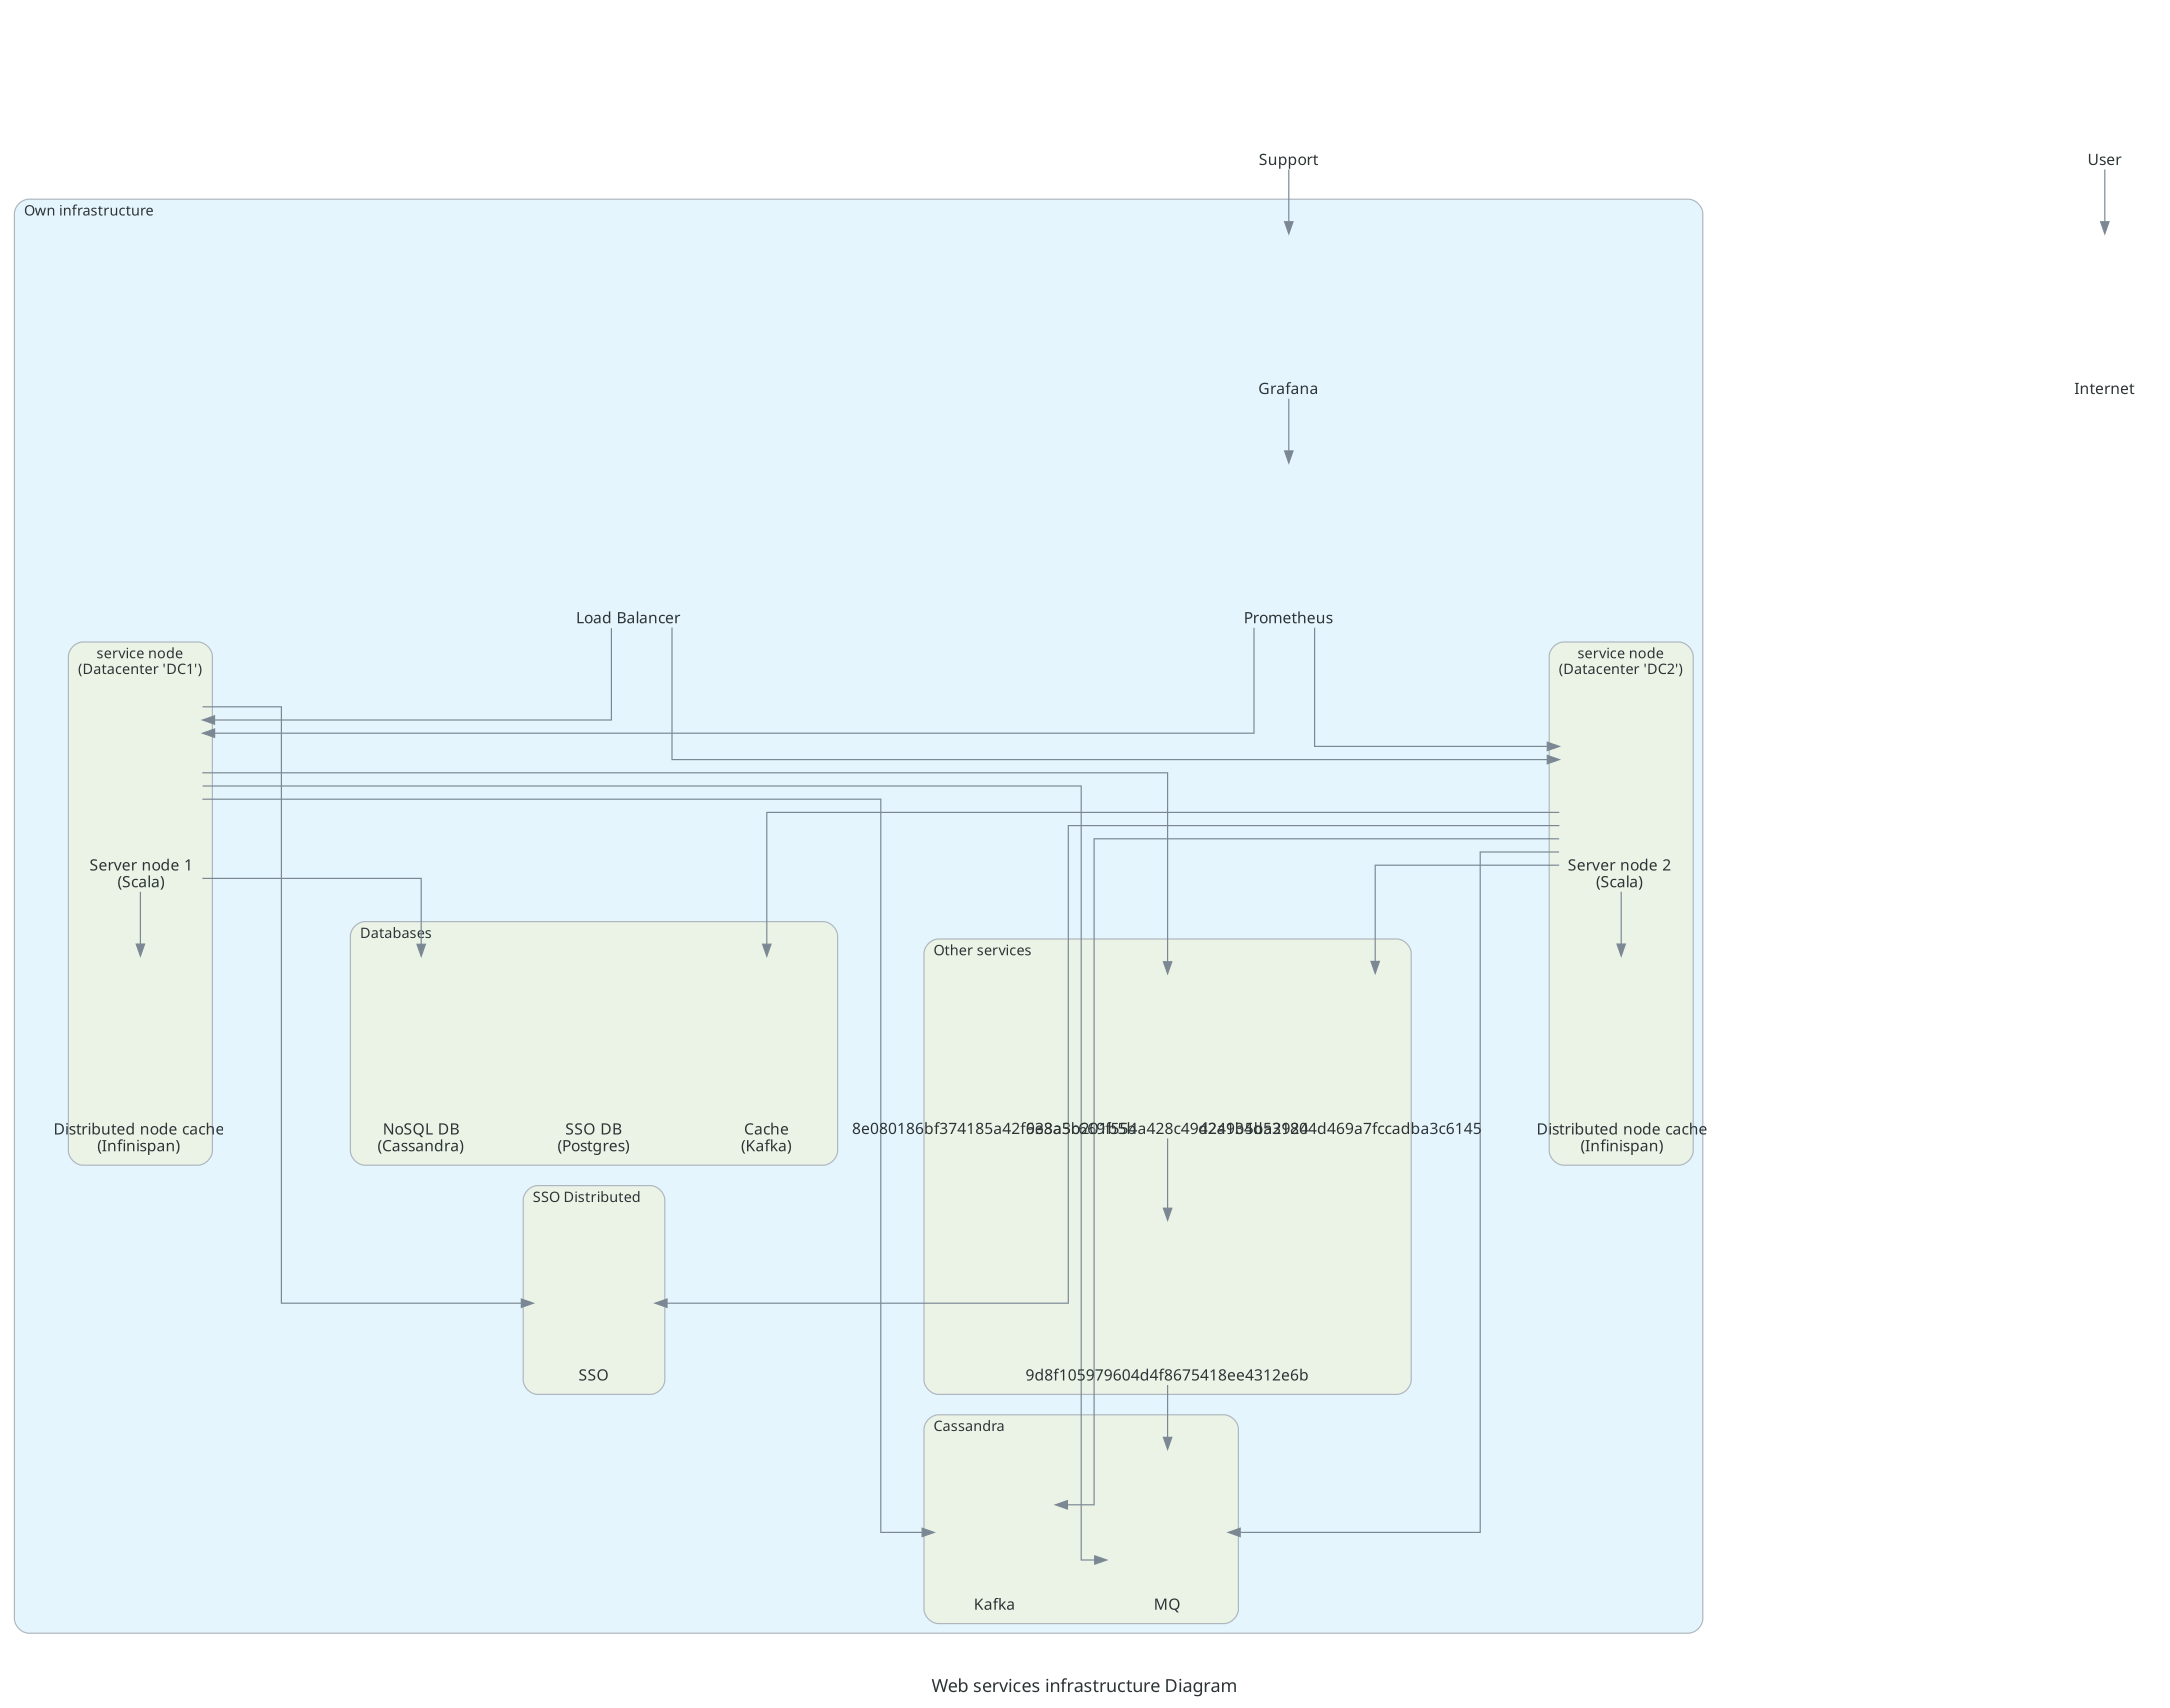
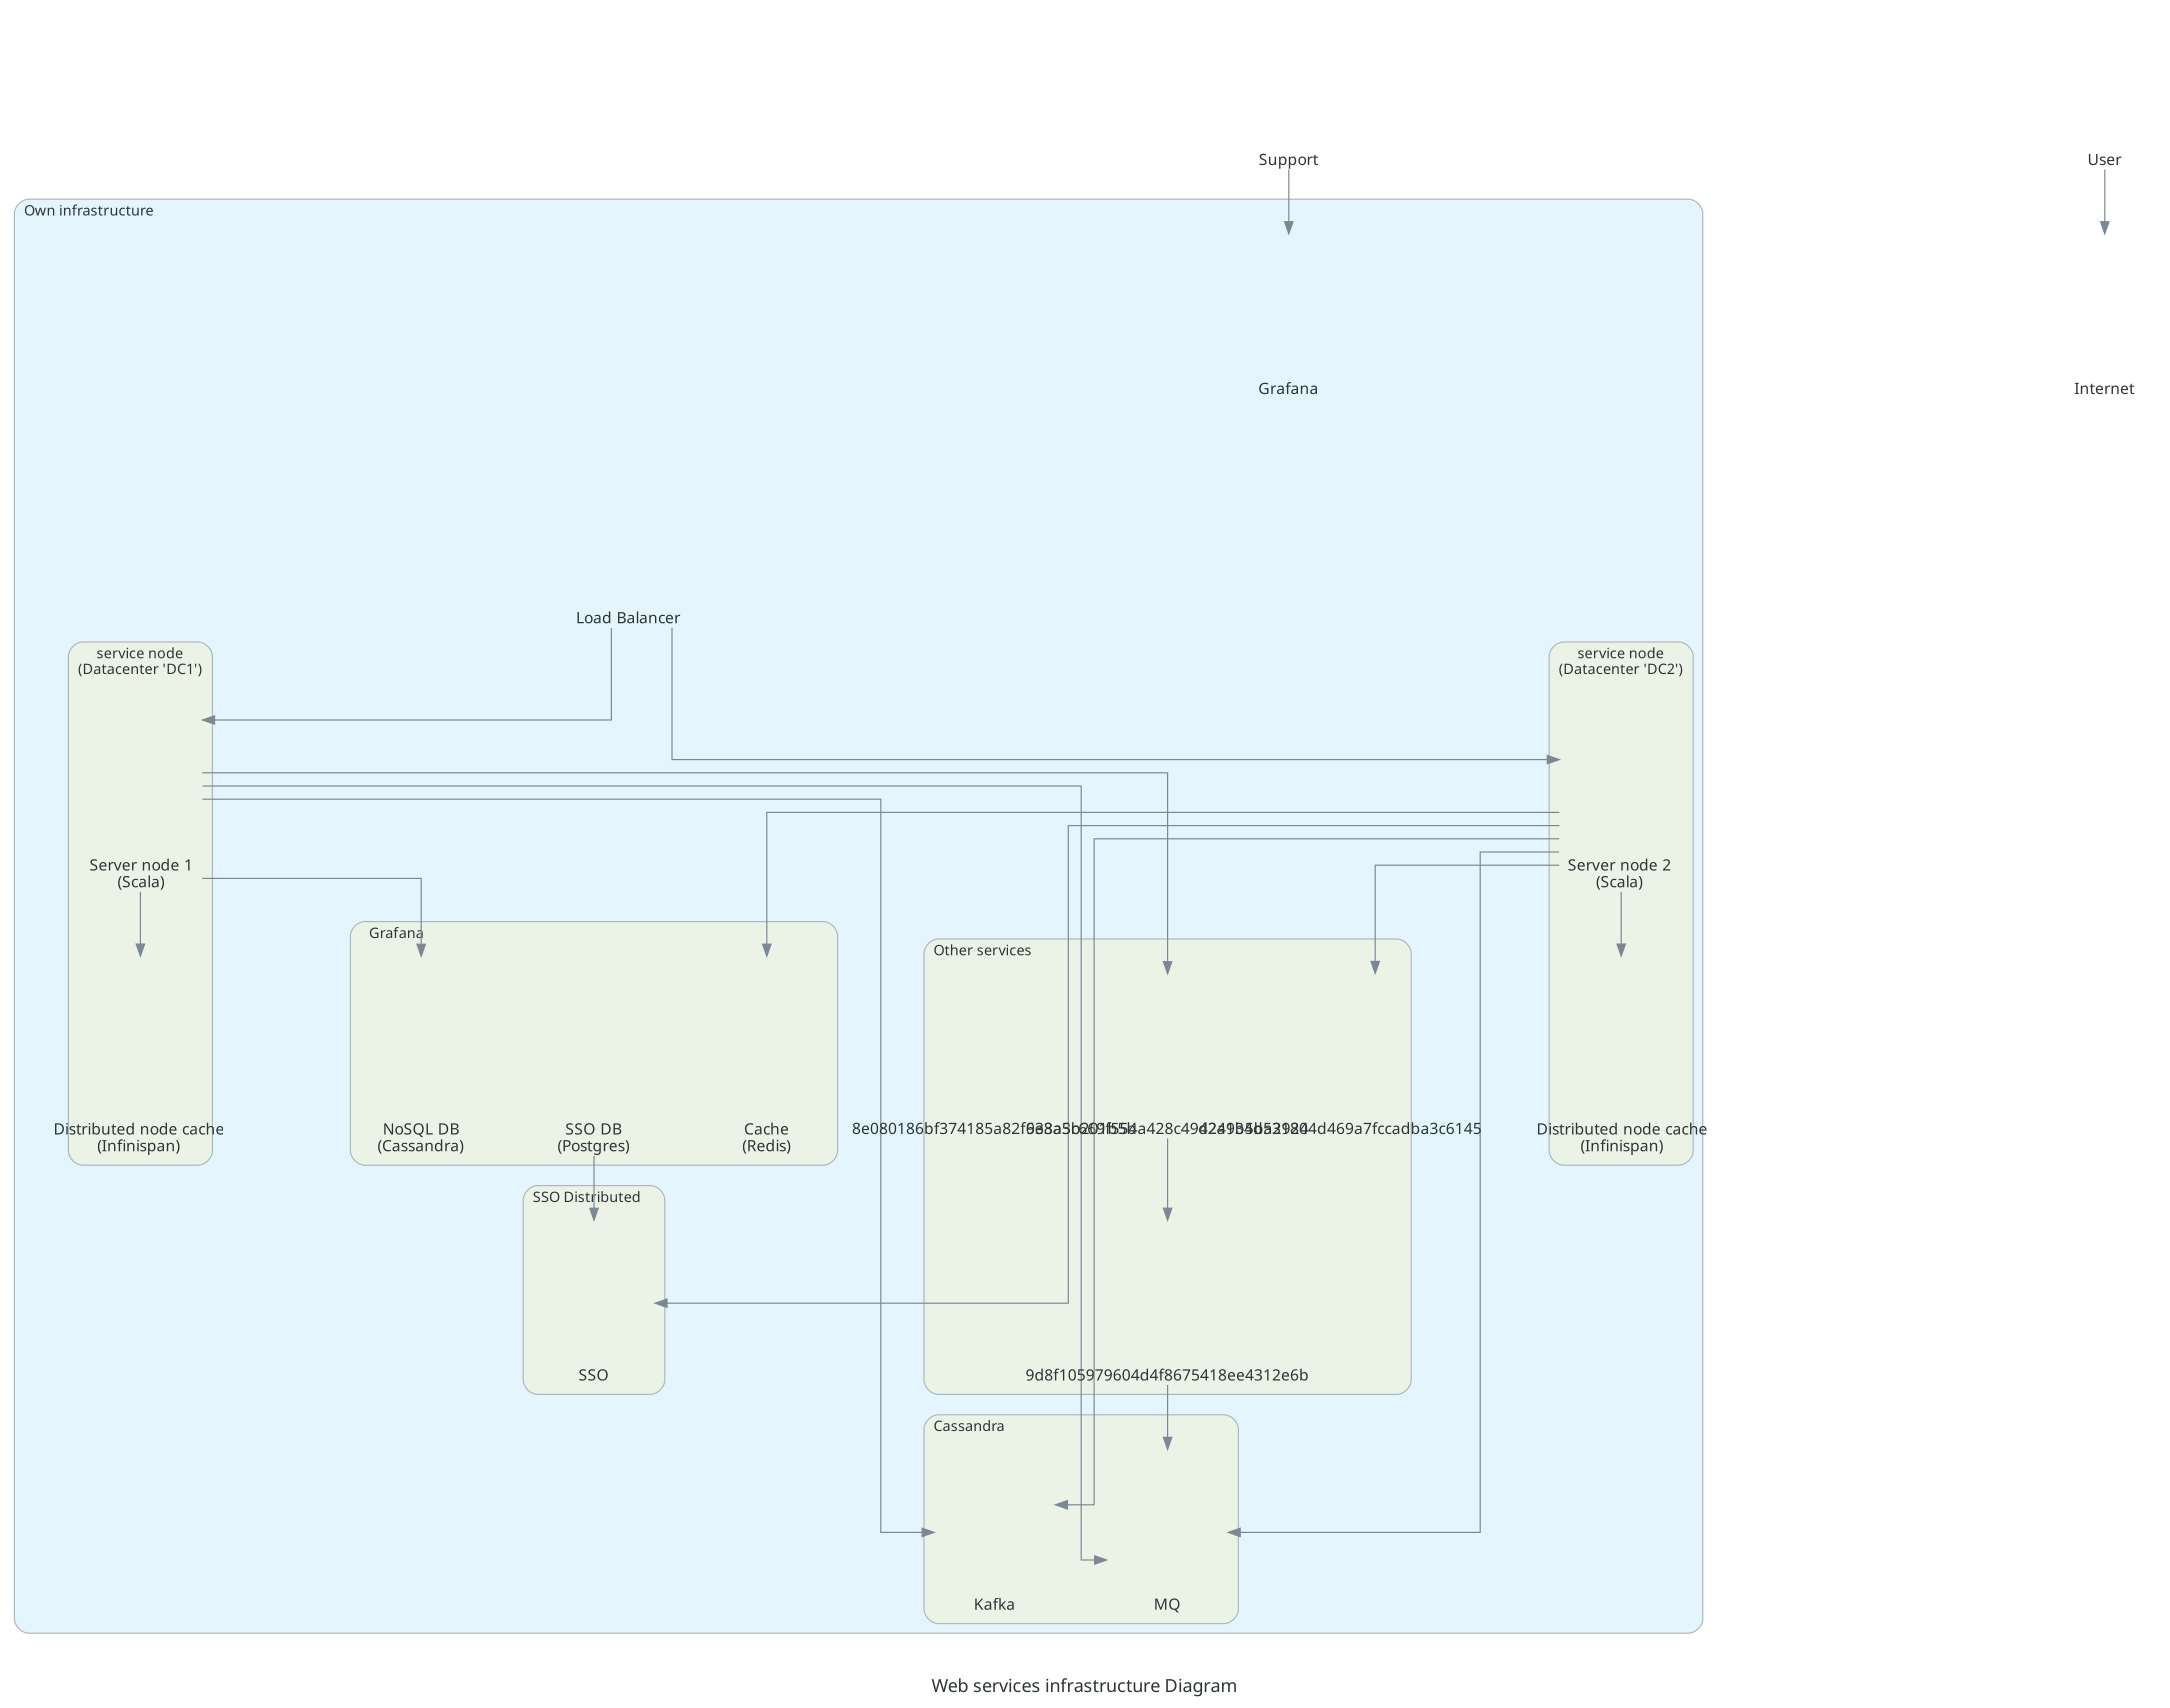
(1289, 545) -> none
(397, 934) -> (397, 934)
(767, 1056) -> (767, 1056)
(995, 1056) -> (995, 1056)
(281, 1086) -> (594, 1178)
